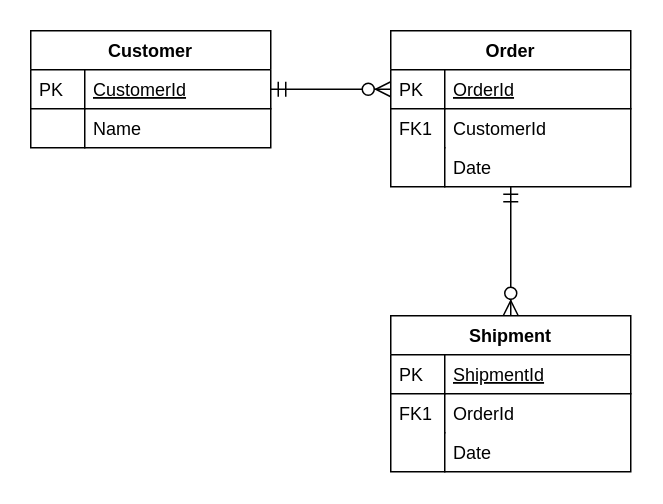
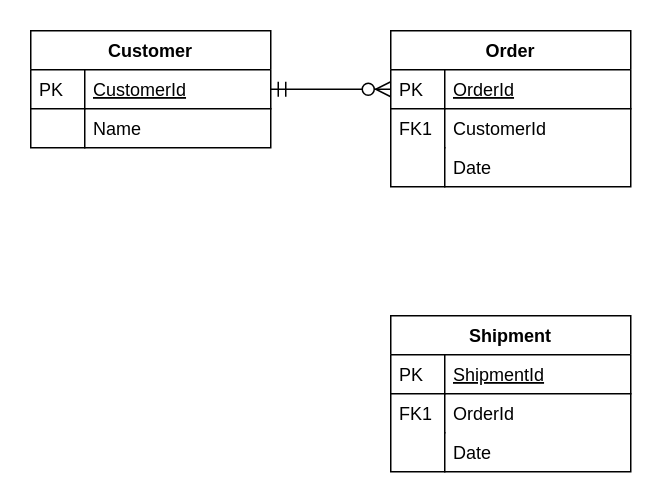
(511, 252) -> none
